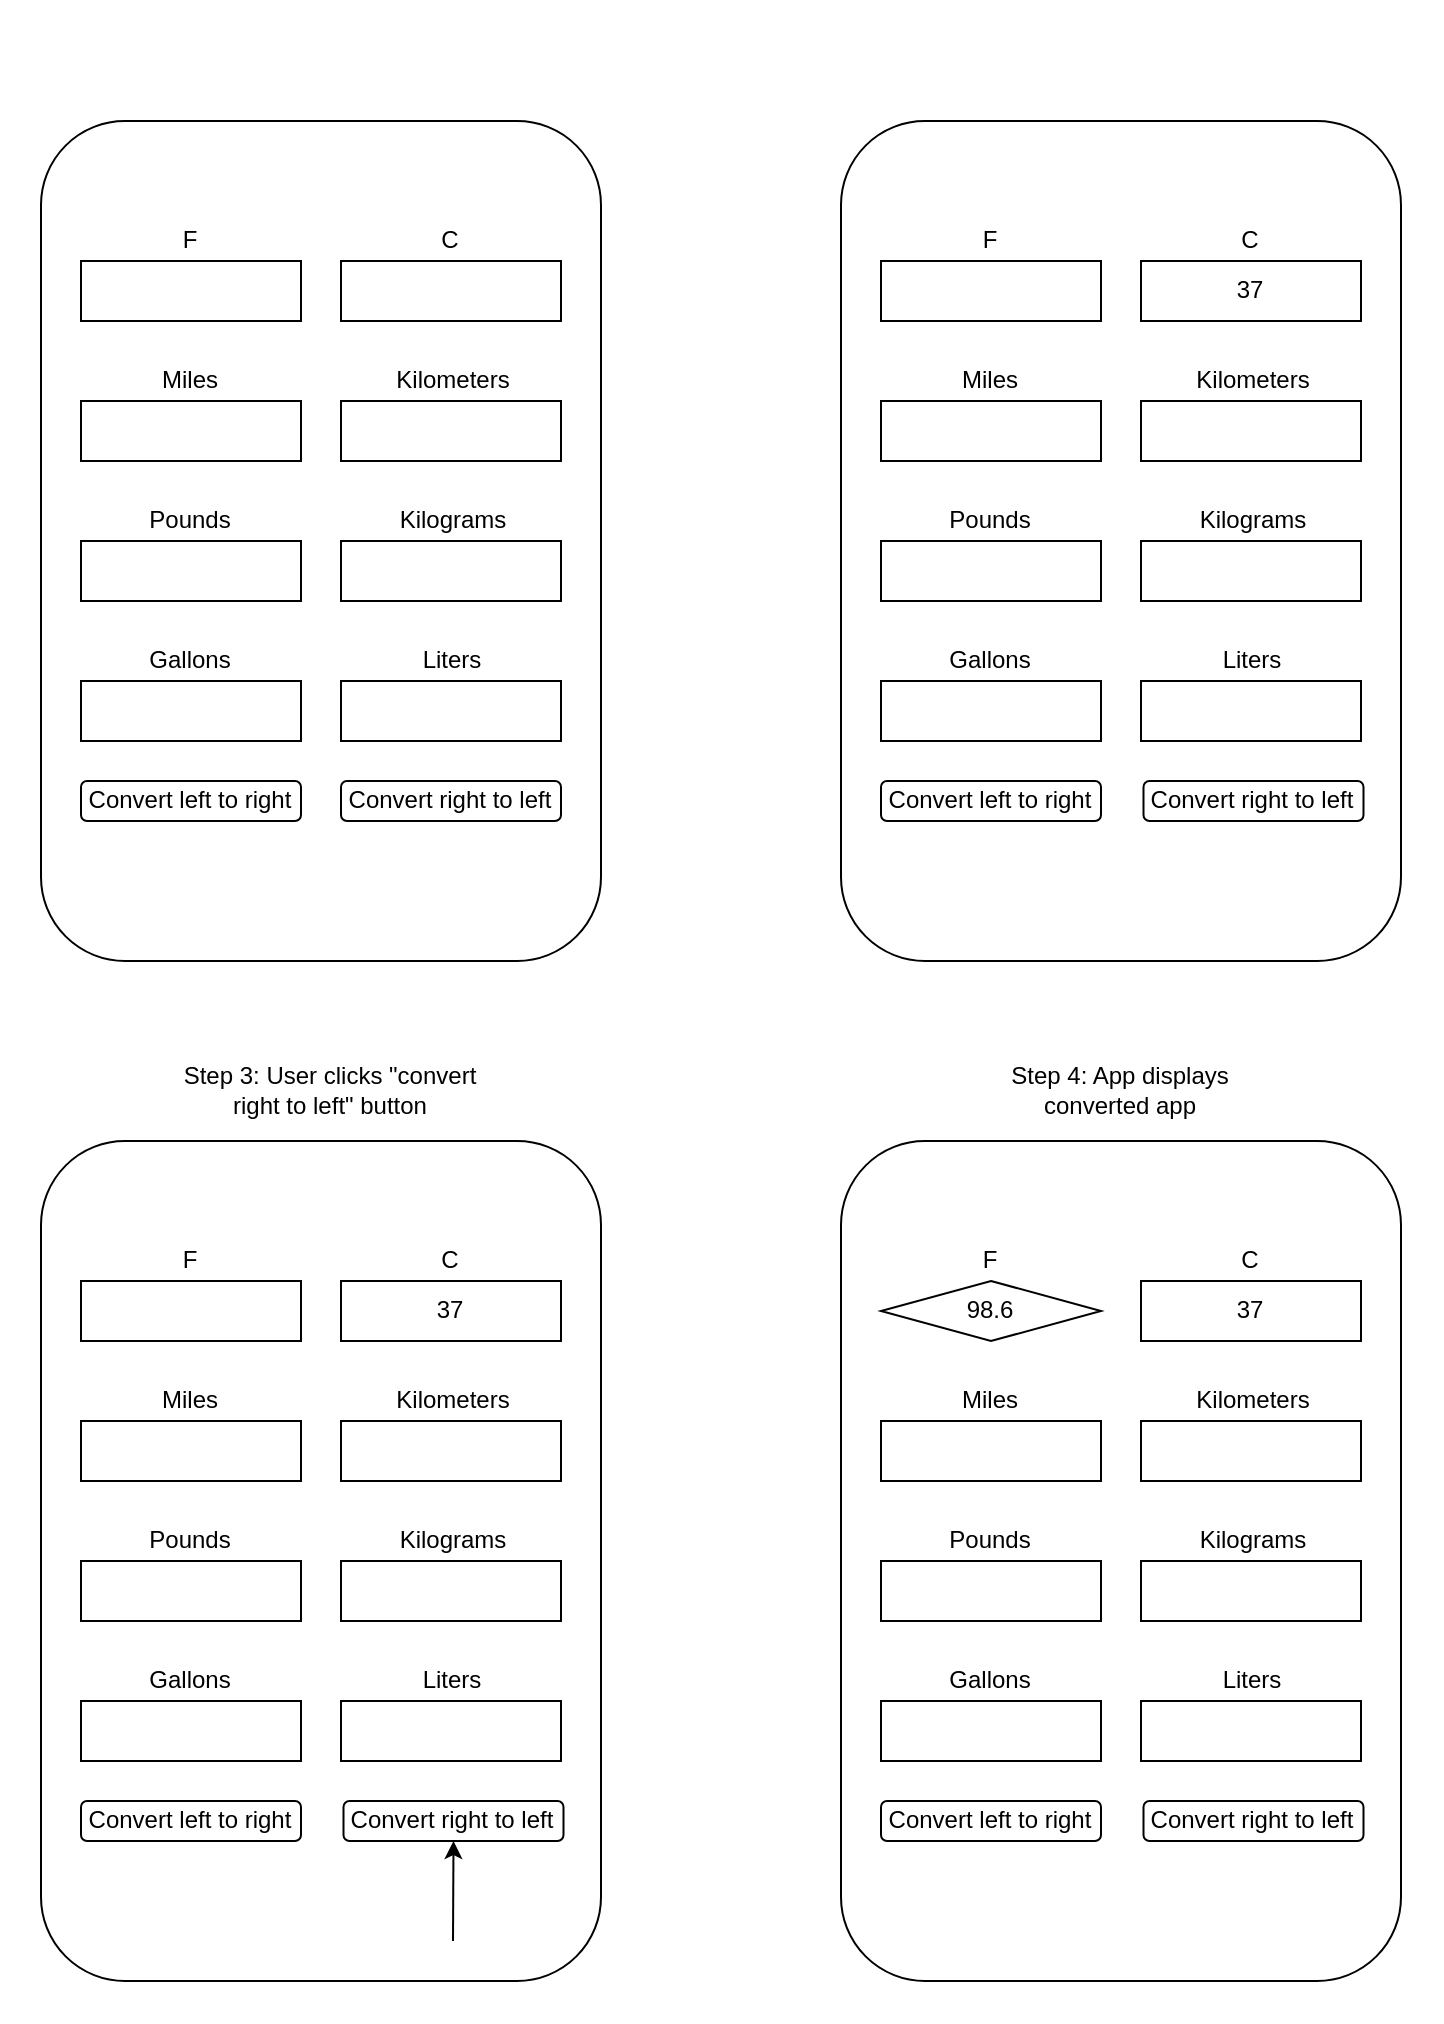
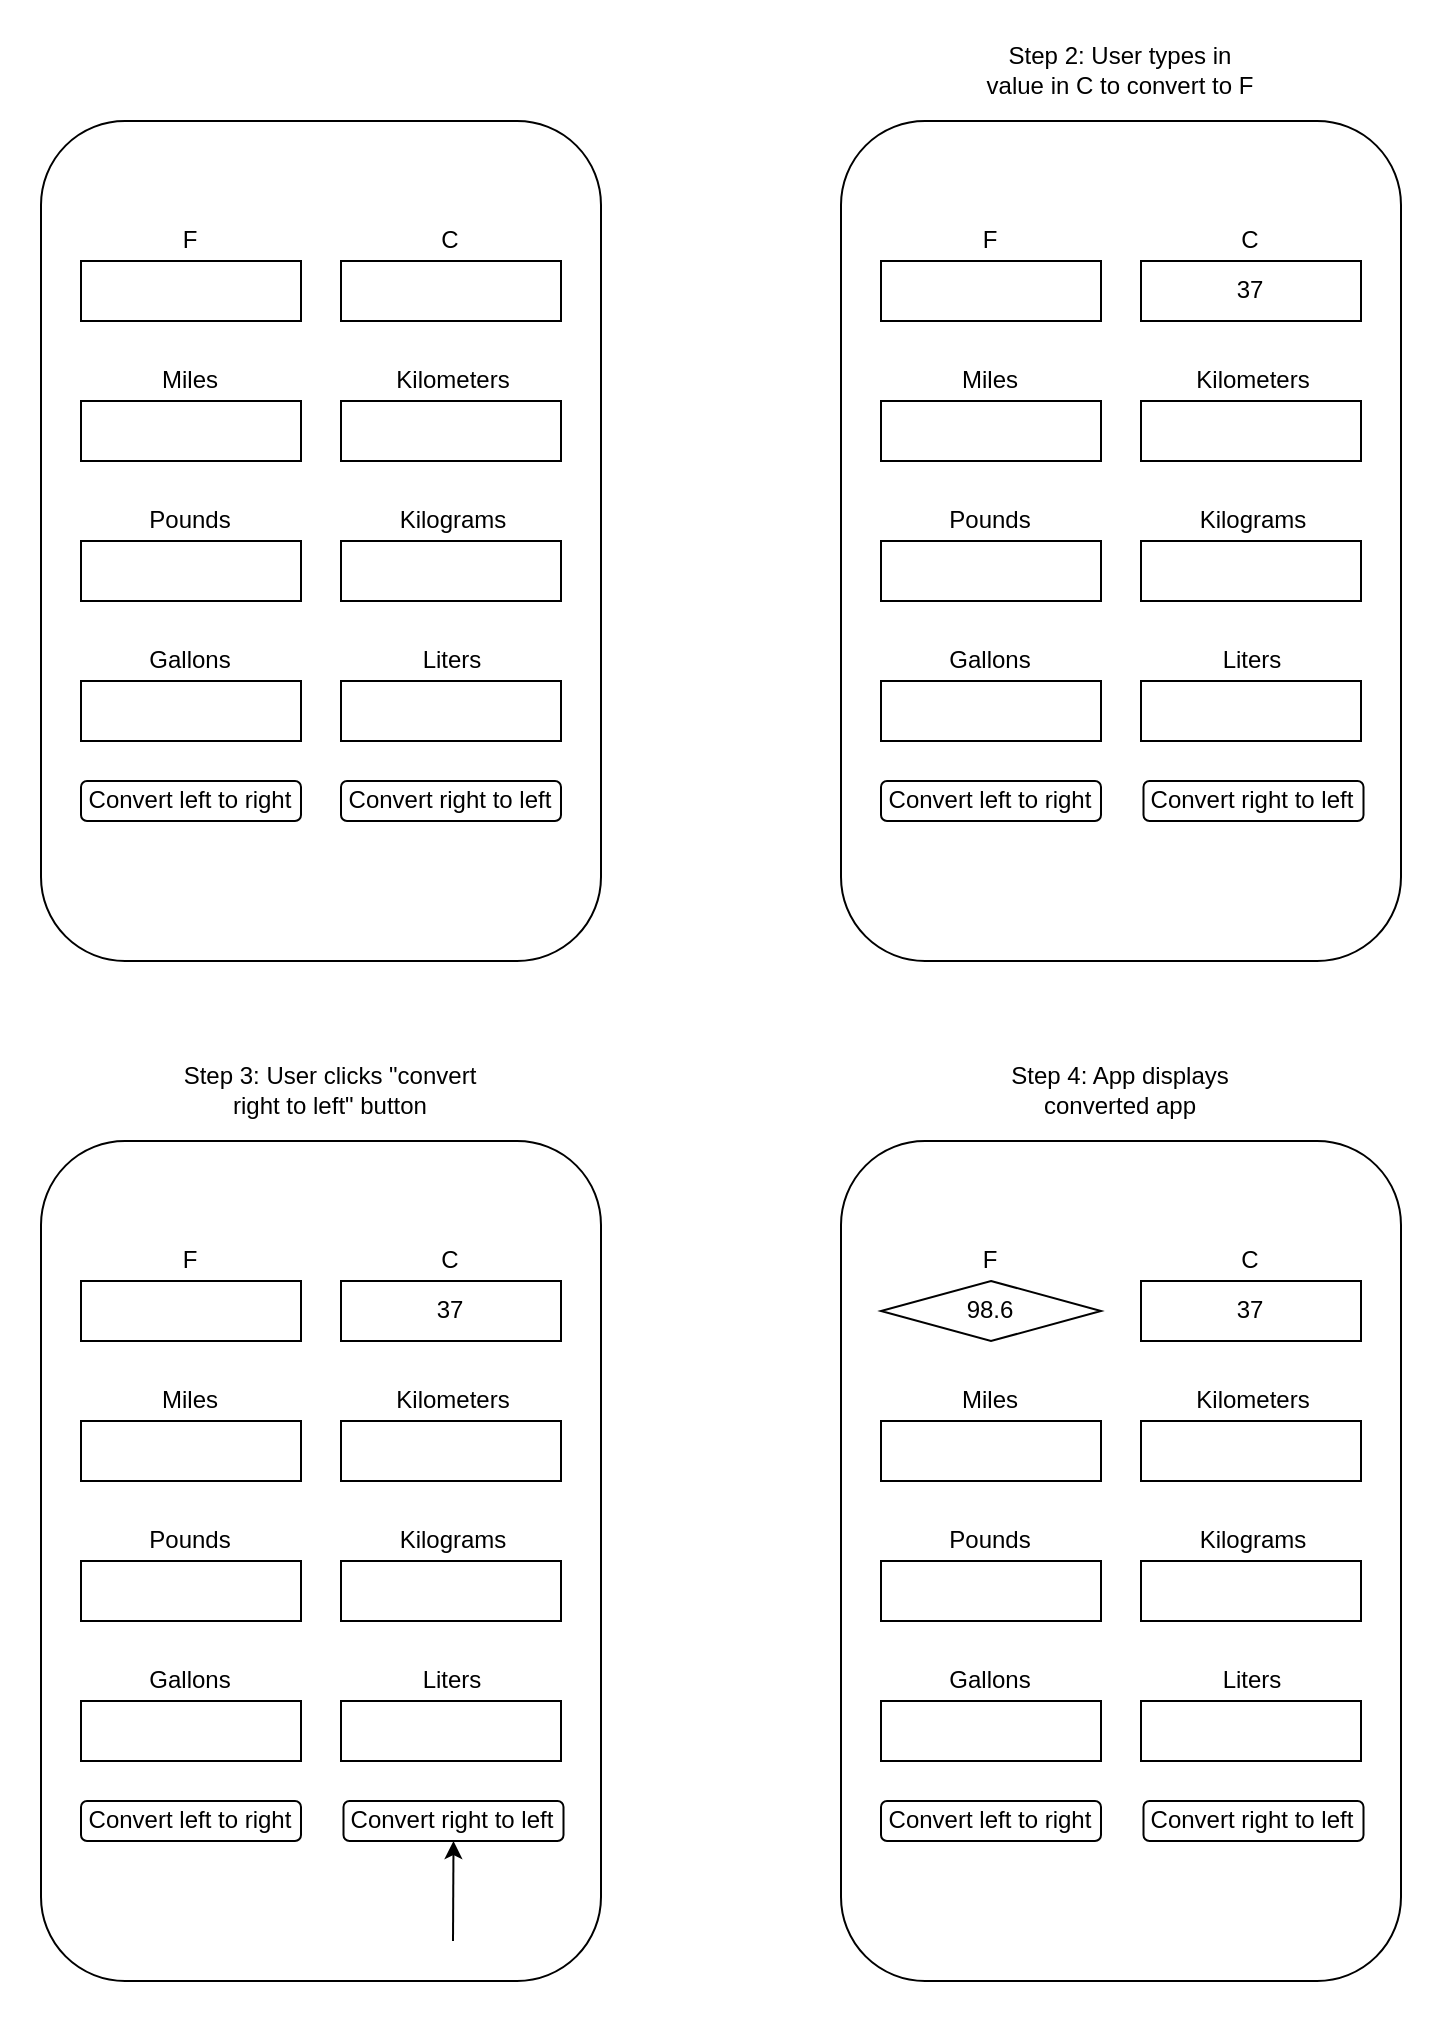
none -> (1121, 71)
